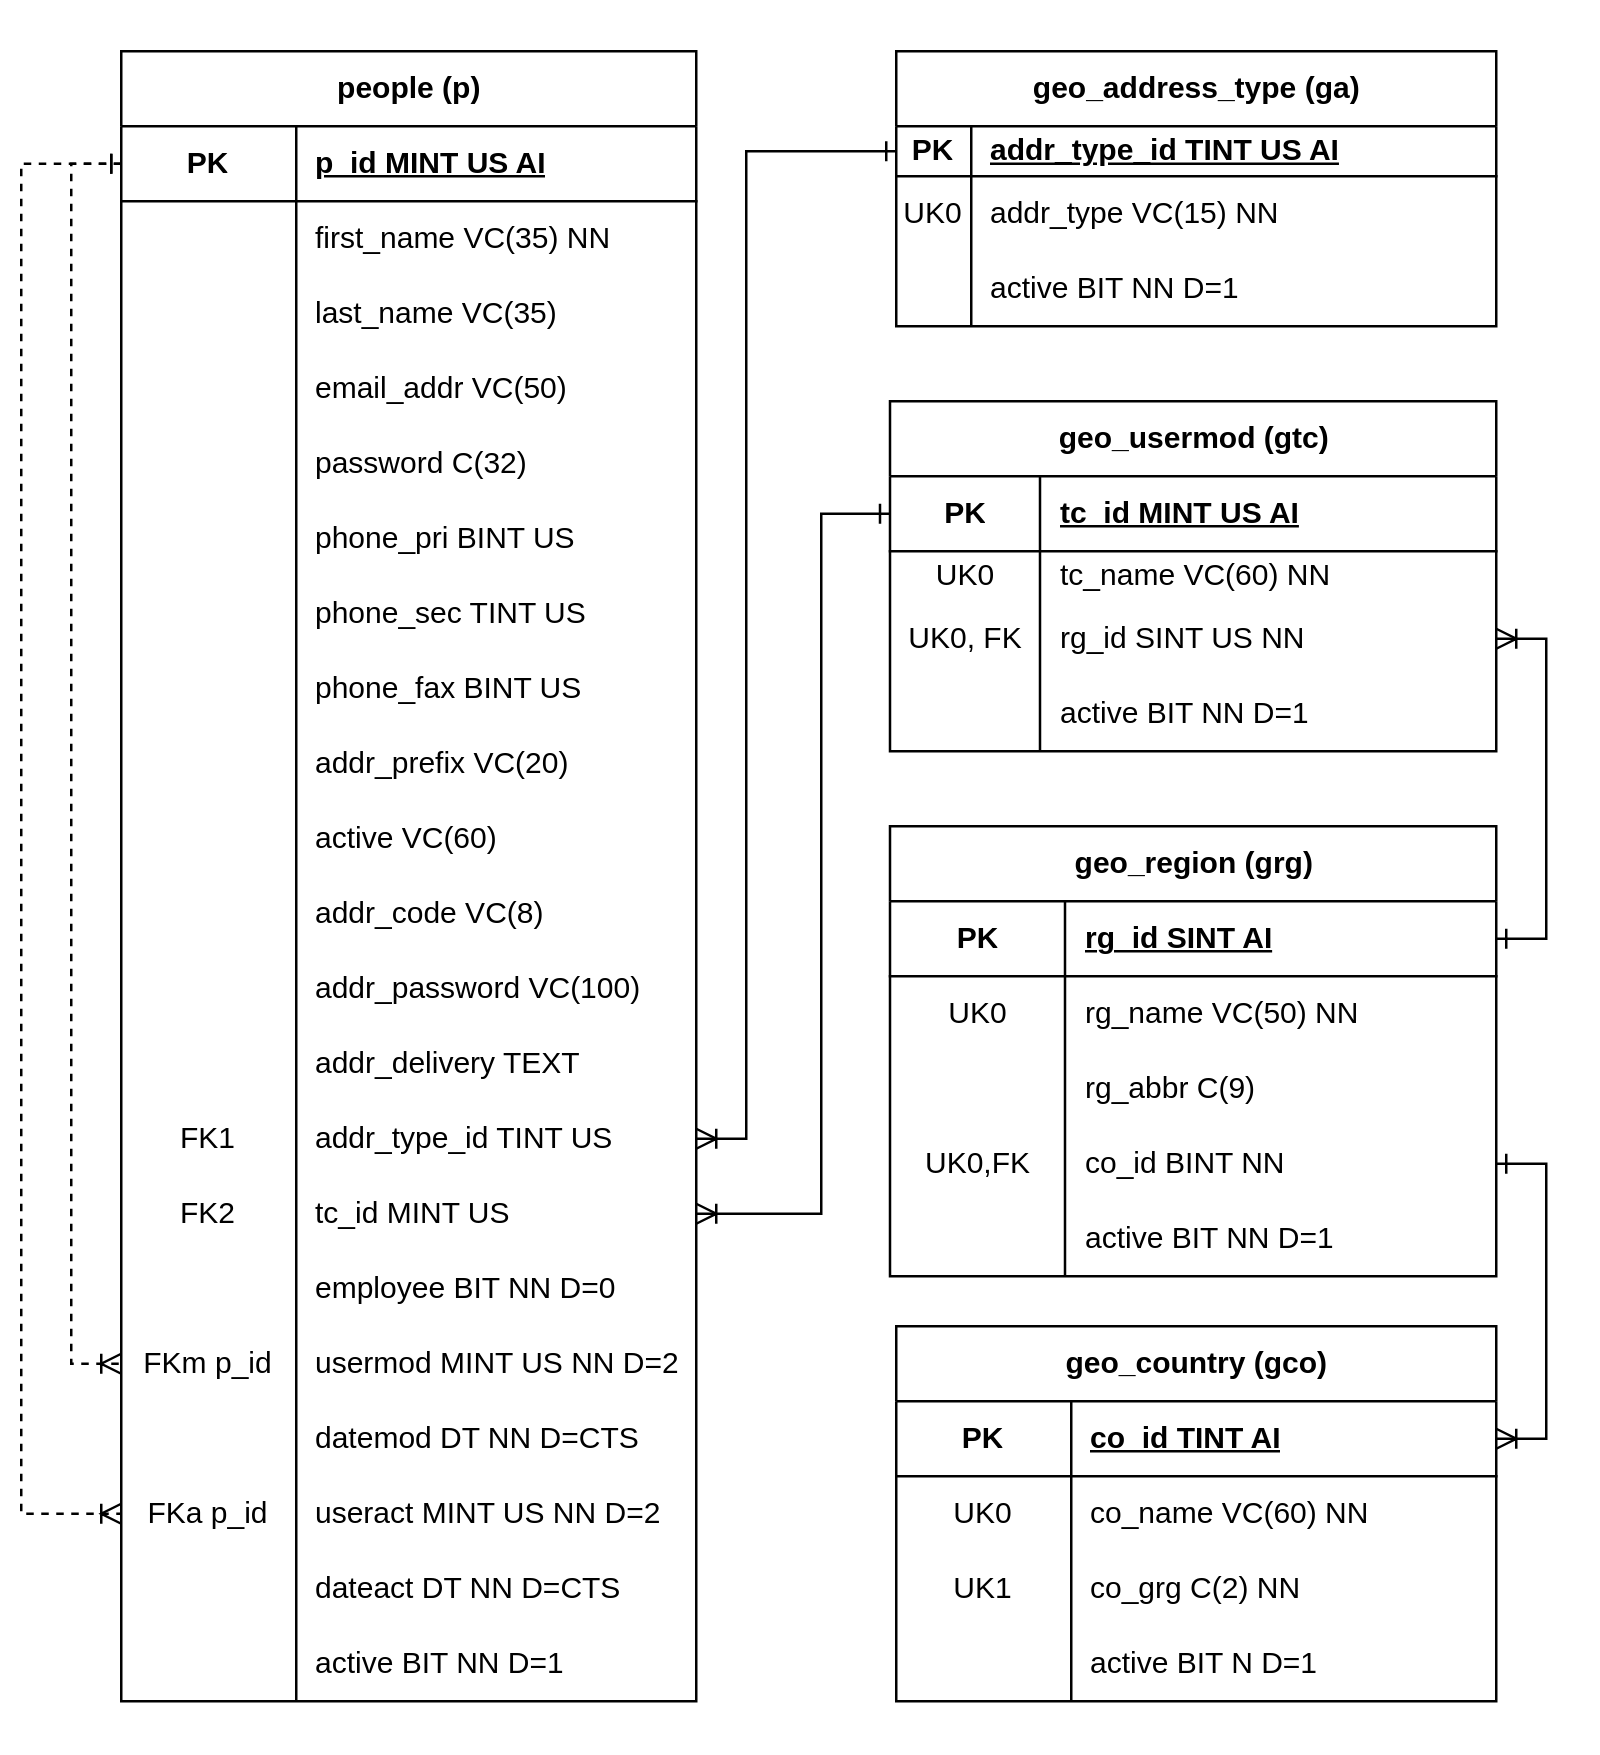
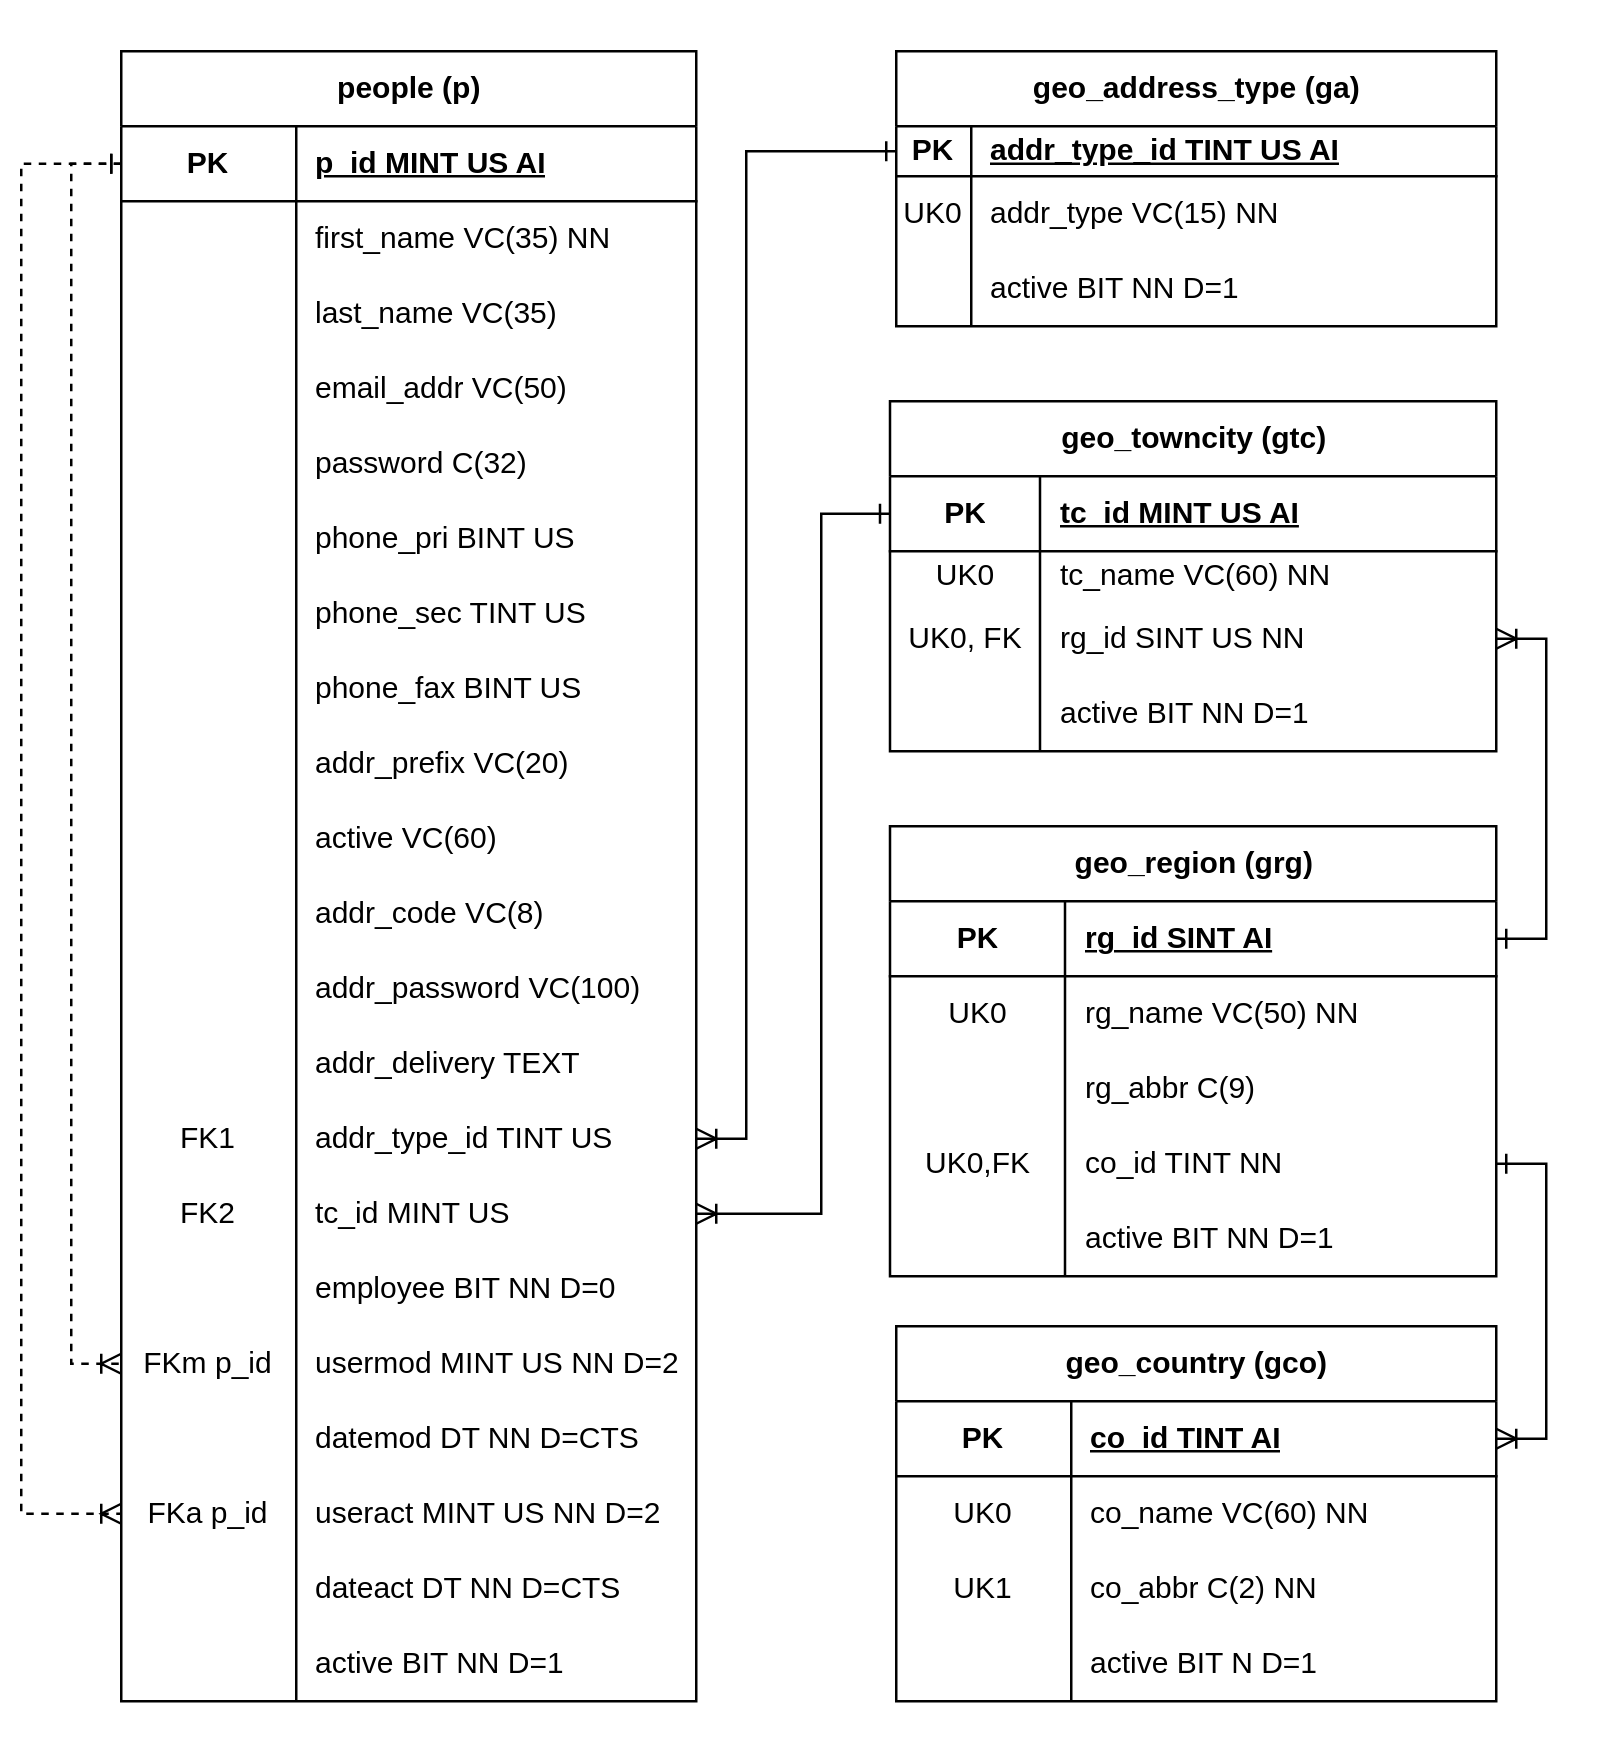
(1195, 439) -> (1195, 439)
(1184, 1164) -> (1184, 1164)
(1201, 1589) -> (1209, 1589)
